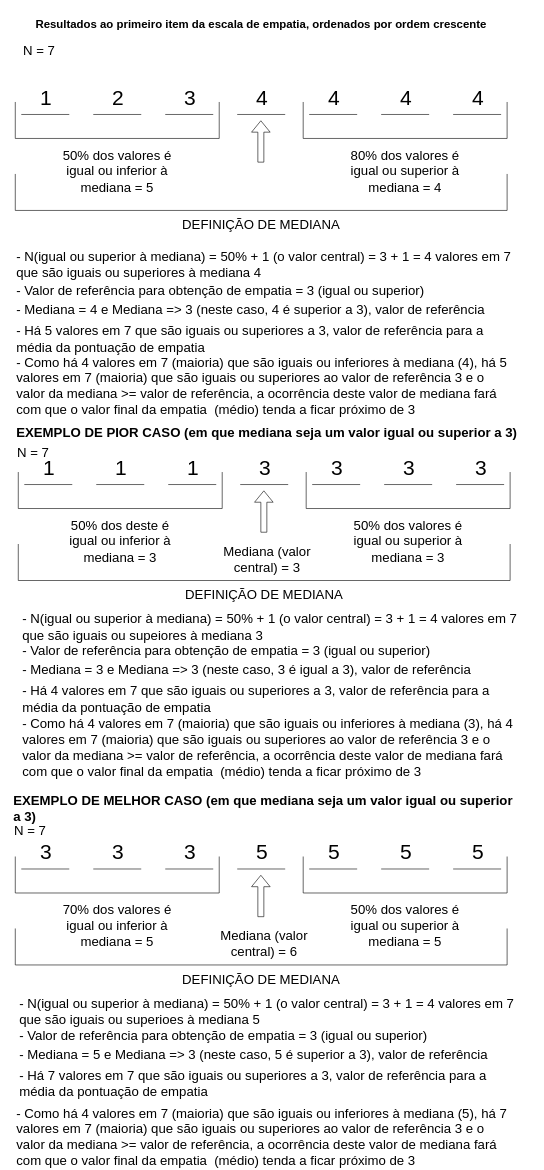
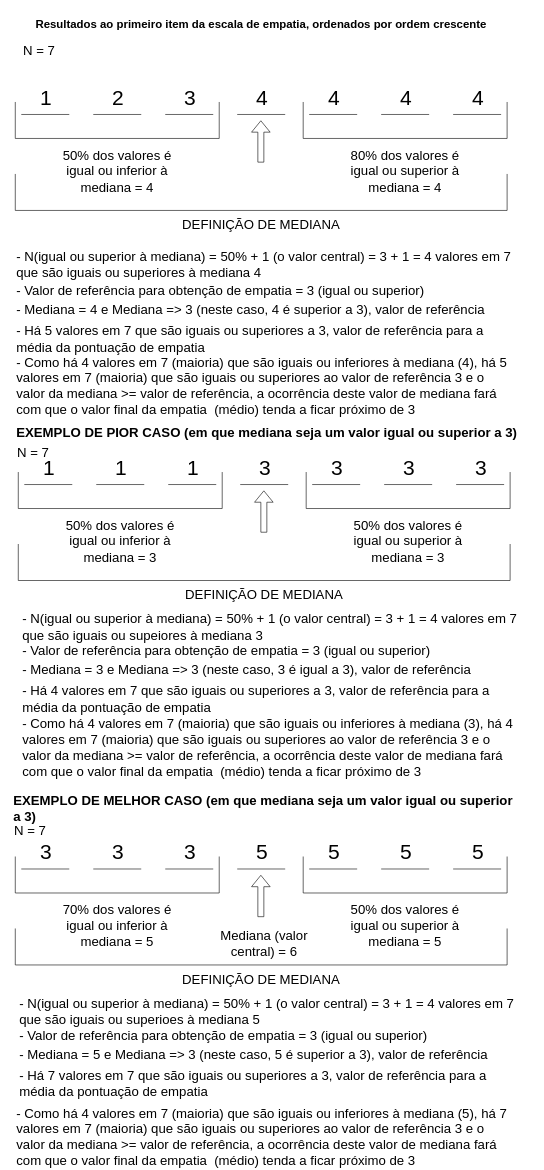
(117, 171) -> (117, 171)
(120, 542) -> (120, 542)
(267, 560) -> none
